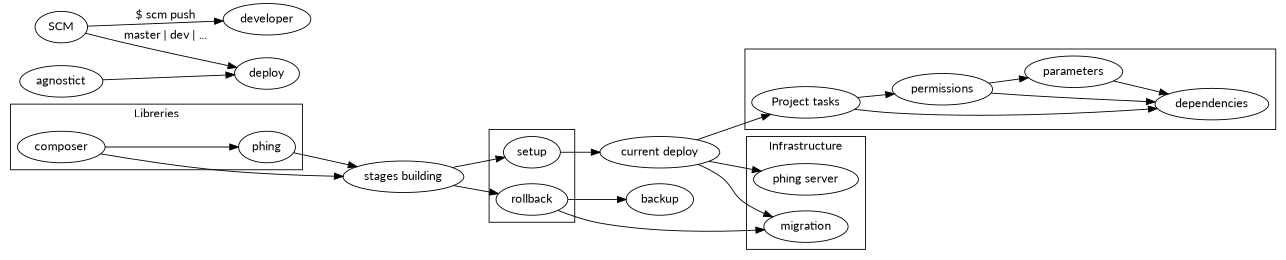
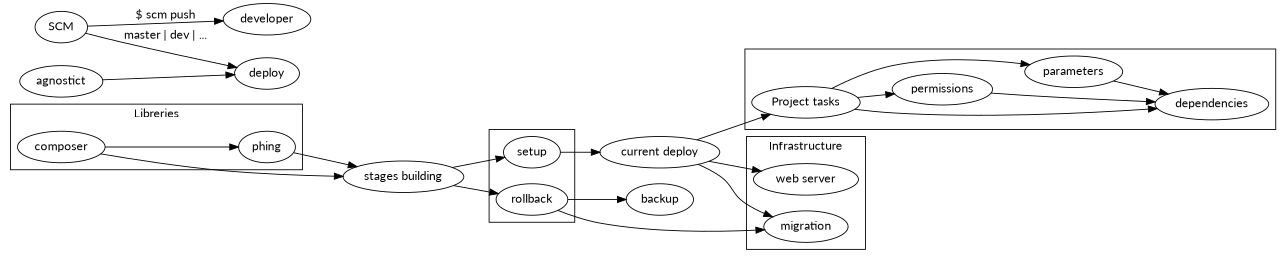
(1004, 81) -> (924, 61)
(806, 179) -> (806, 179)
